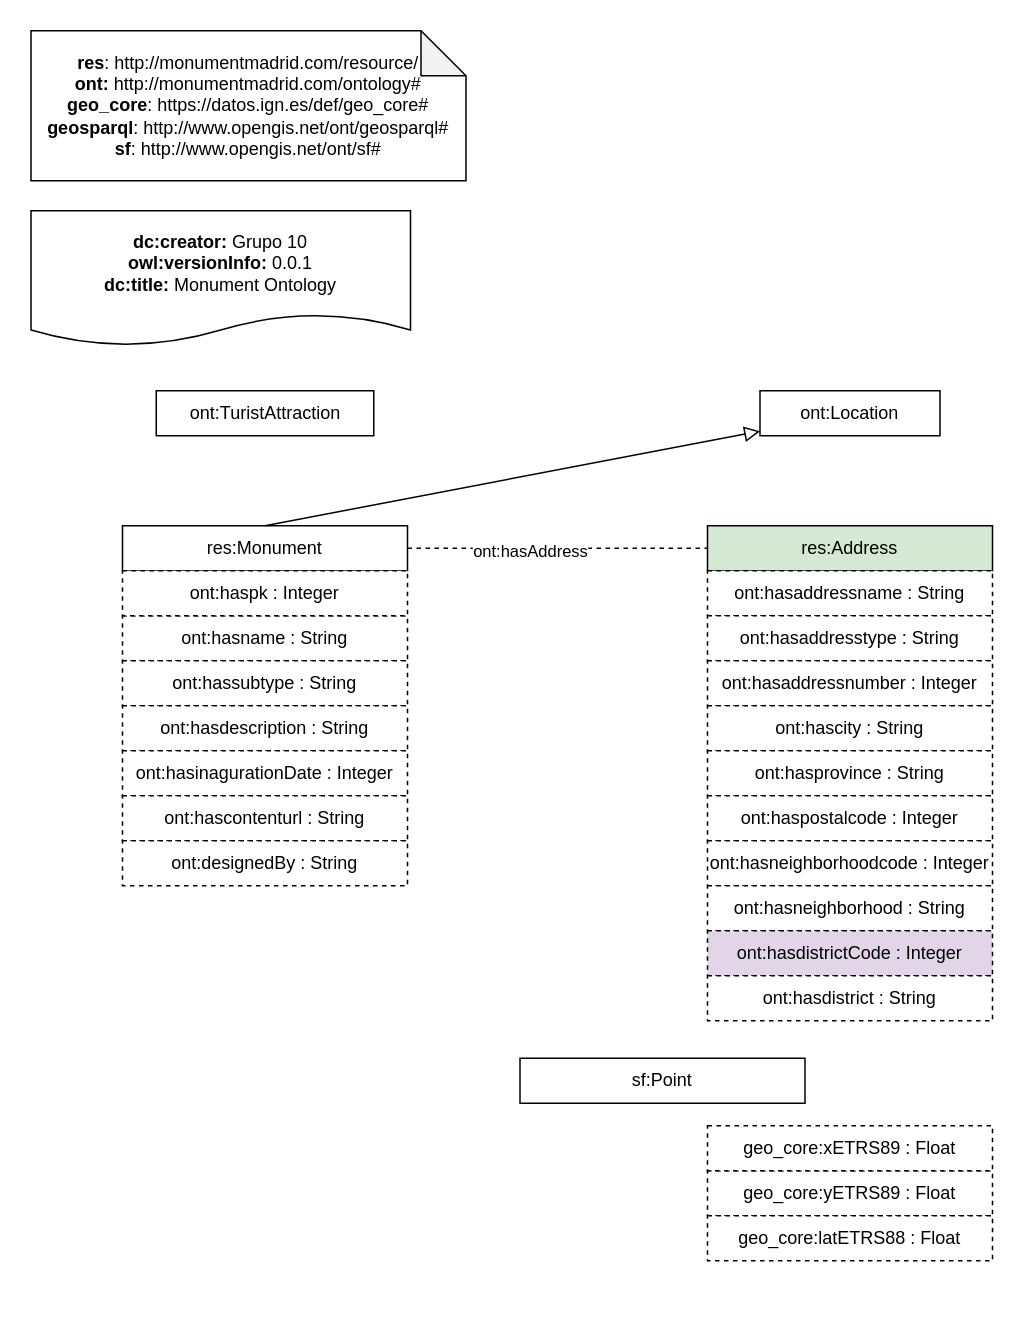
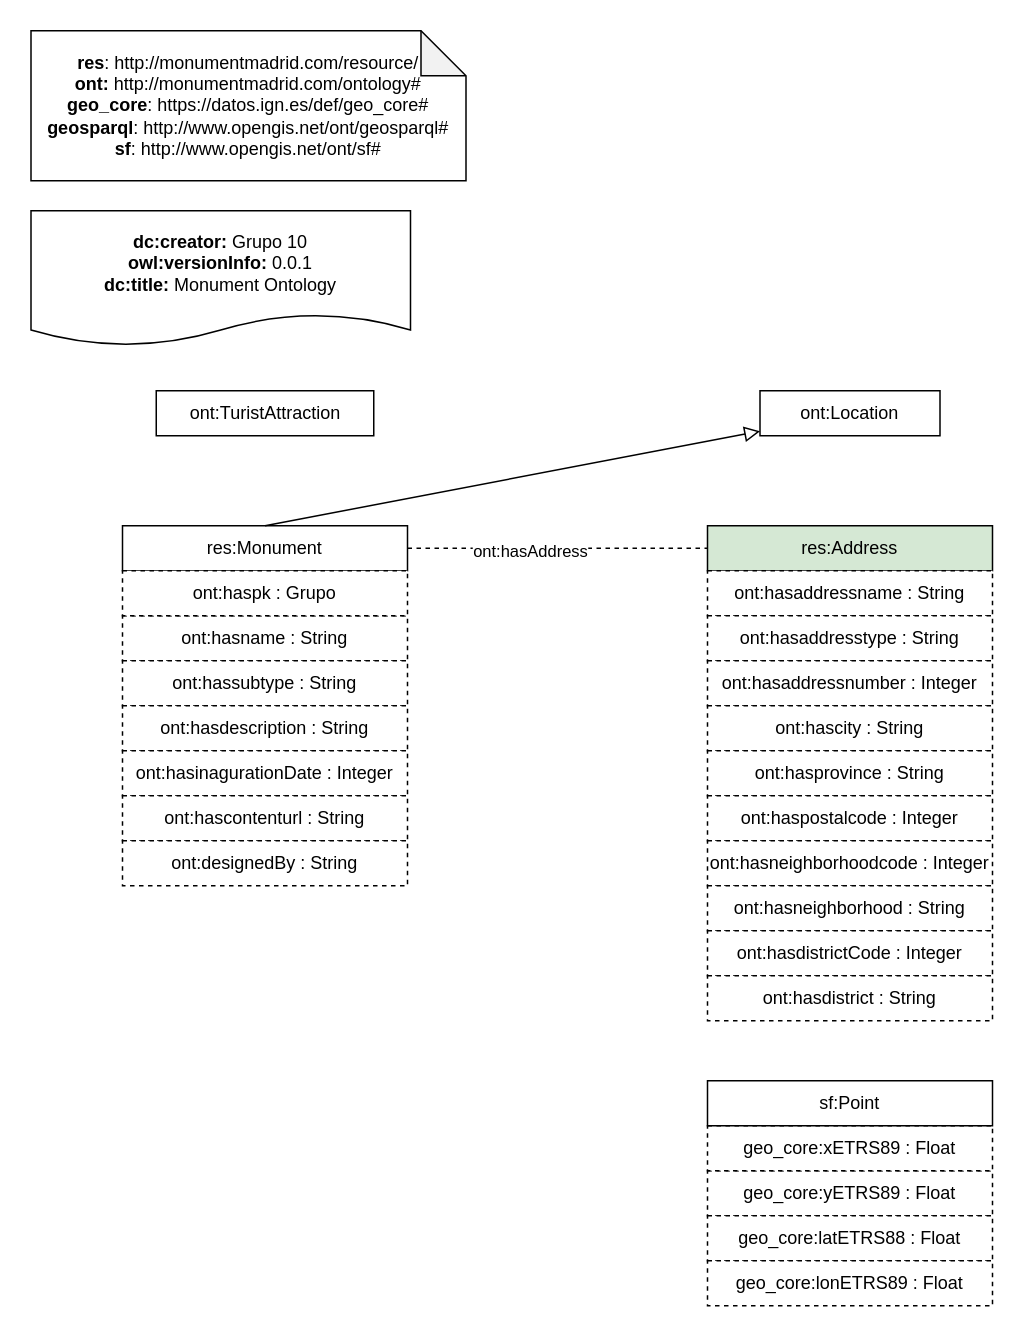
(265, 593) -> (265, 593)
(850, 953) -> (850, 953)
(662, 1081) -> (850, 1103)
none -> (850, 1283)
